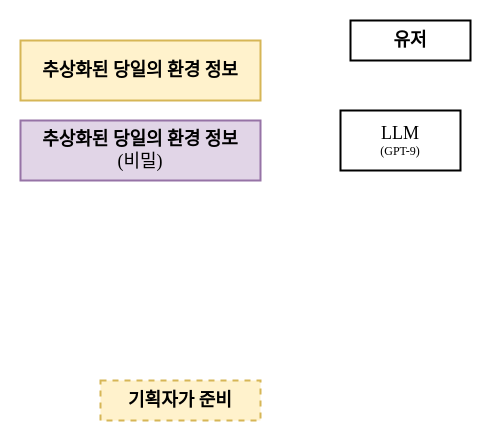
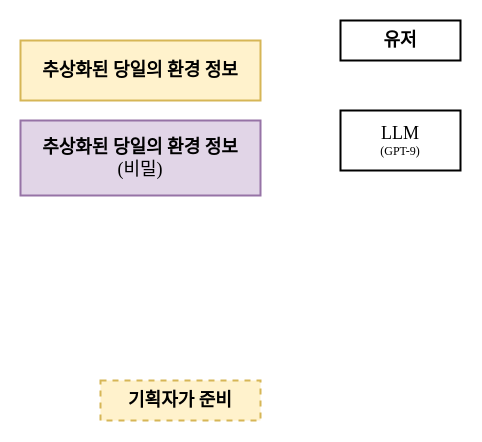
(411, 41) -> (401, 41)
(141, 151) -> (141, 158)
